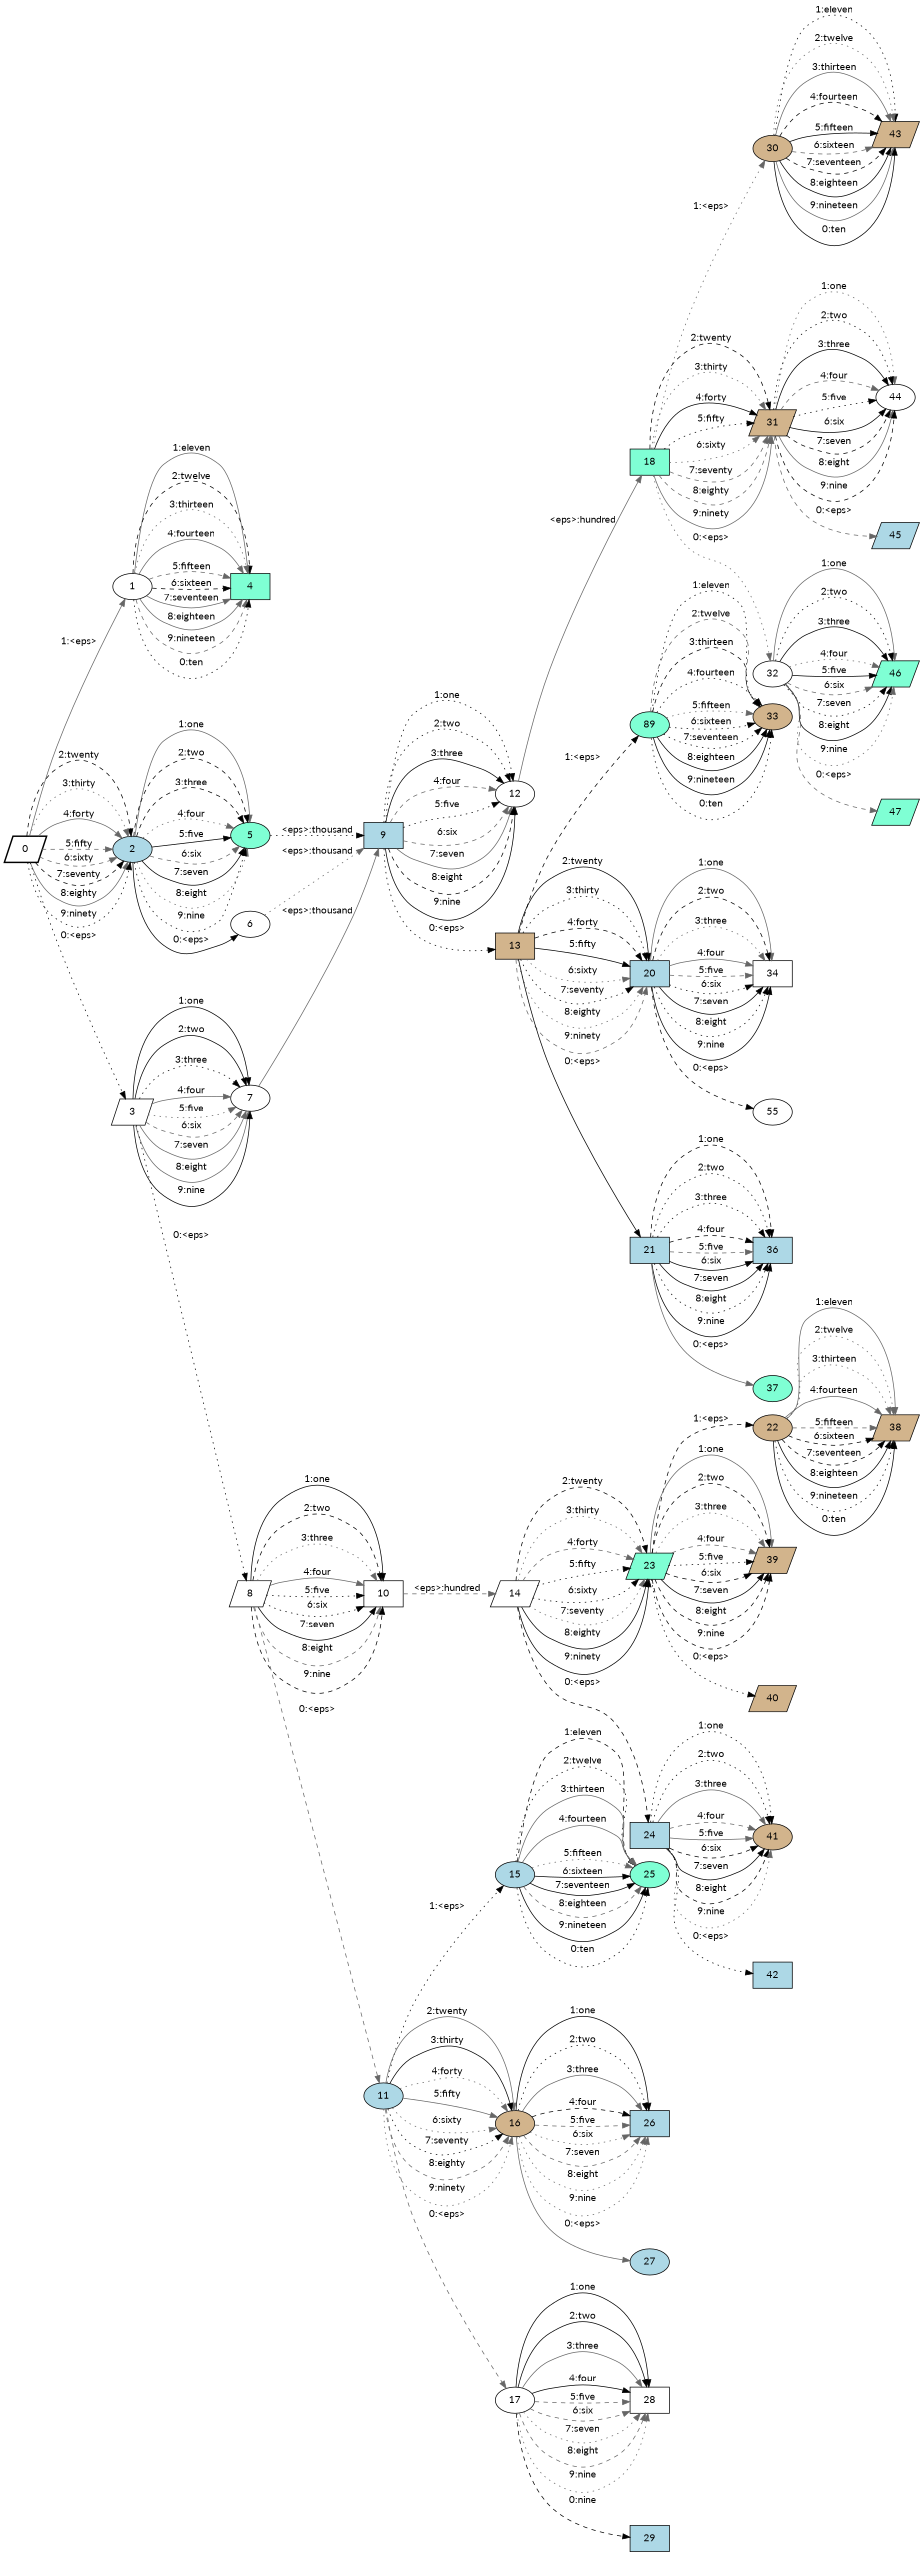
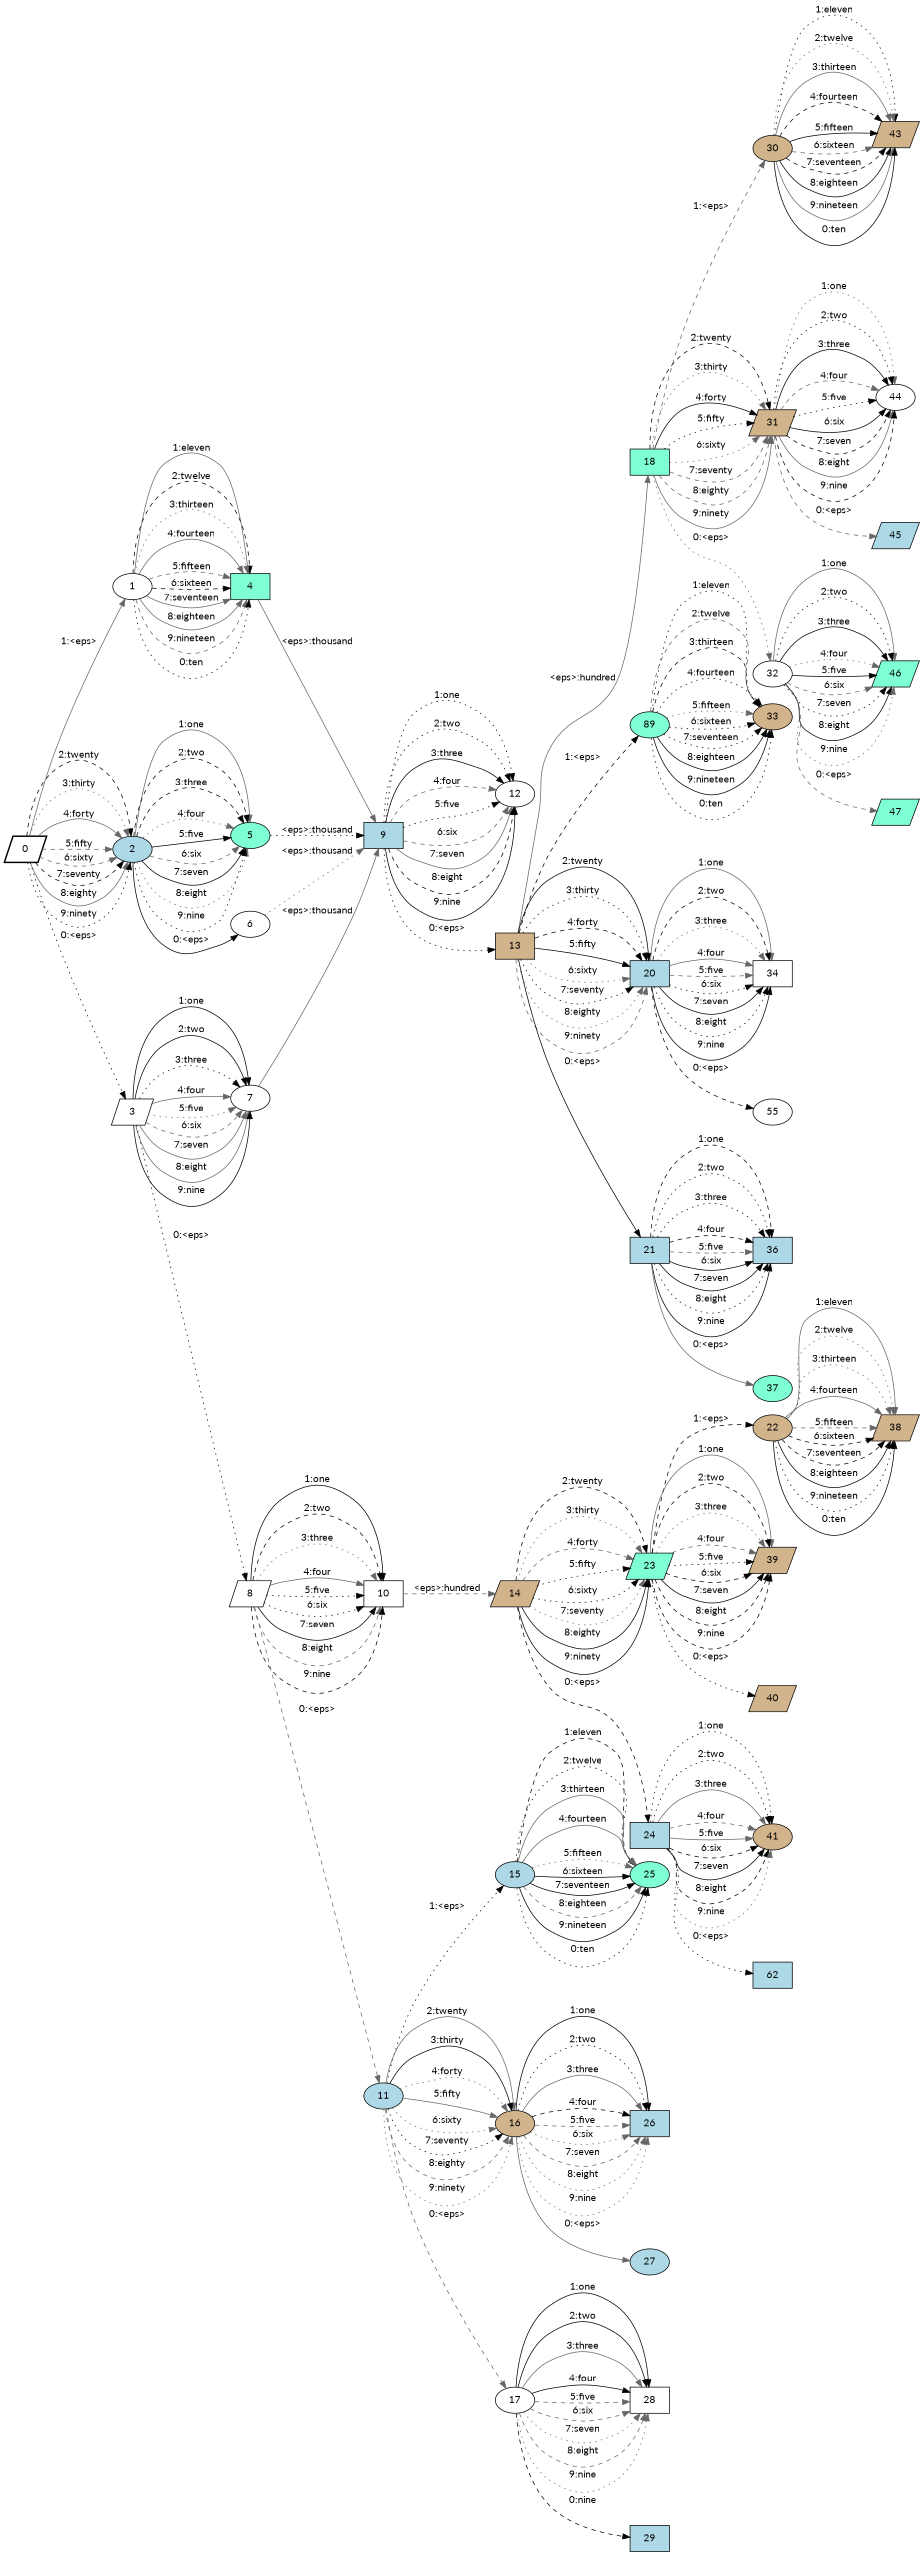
(694, 303) -> (694, 303)
(567, 627) -> (590, 712)
none -> (315, 708)
(515, 1594) -> (515, 1594)
(773, 1975) -> (773, 1975)
